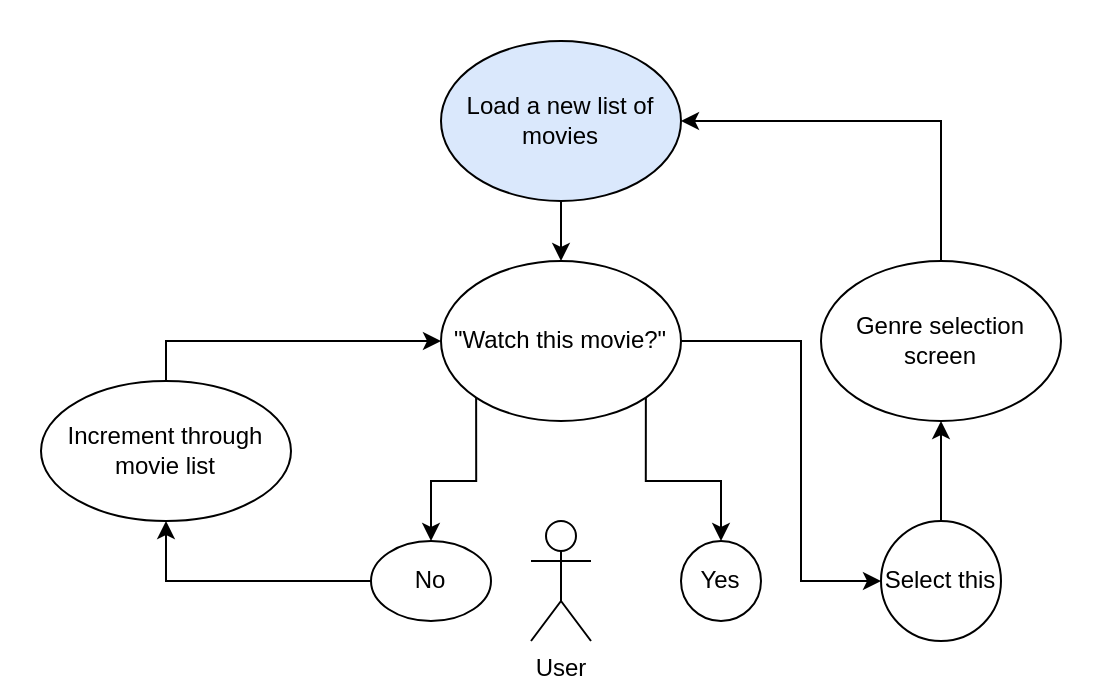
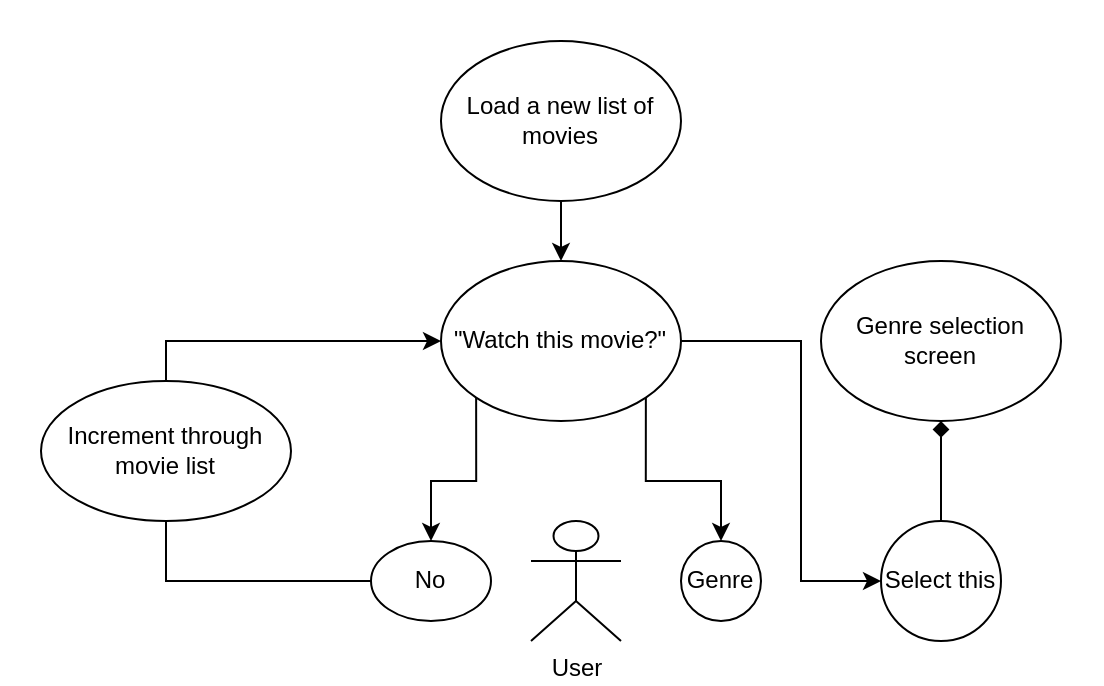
(561, 121) -> (561, 121)
(888, 121) -> none
(941, 436) -> (941, 437)
(166, 536) -> (166, 530)
(561, 581) -> (576, 581)
(721, 581) -> (721, 581)
